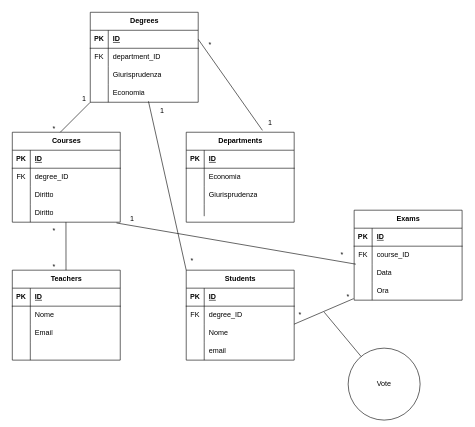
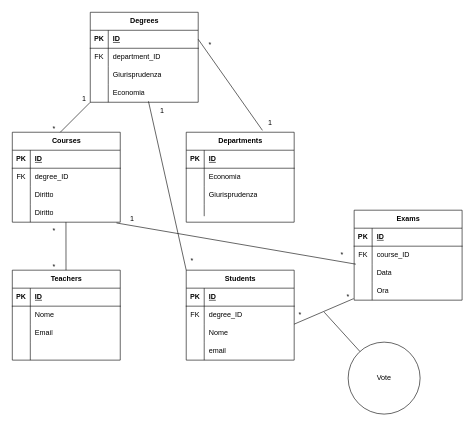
(384, 384) -> (384, 378)
